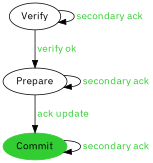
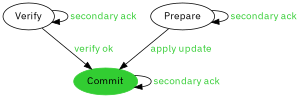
(35, 45) -> (64, 46)
(62, 114) -> (180, 49)
